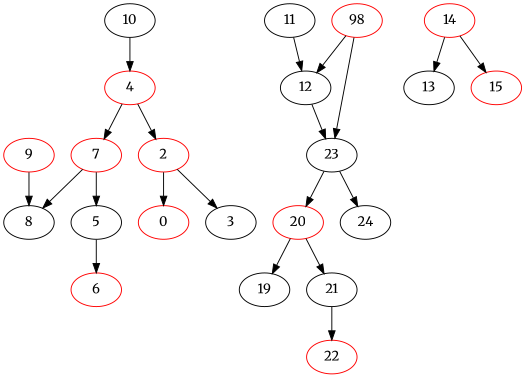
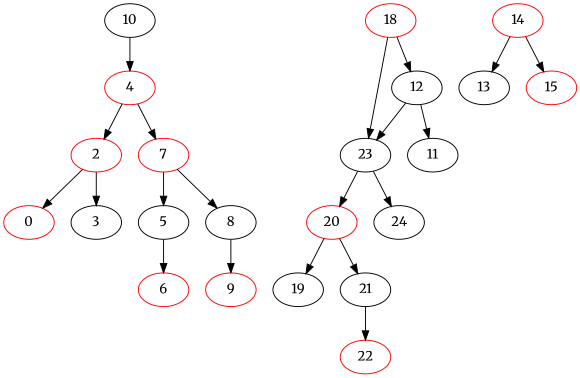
(357, 21) -> (391, 21)
(297, 49) -> (424, 117)
(29, 184) -> (231, 252)
